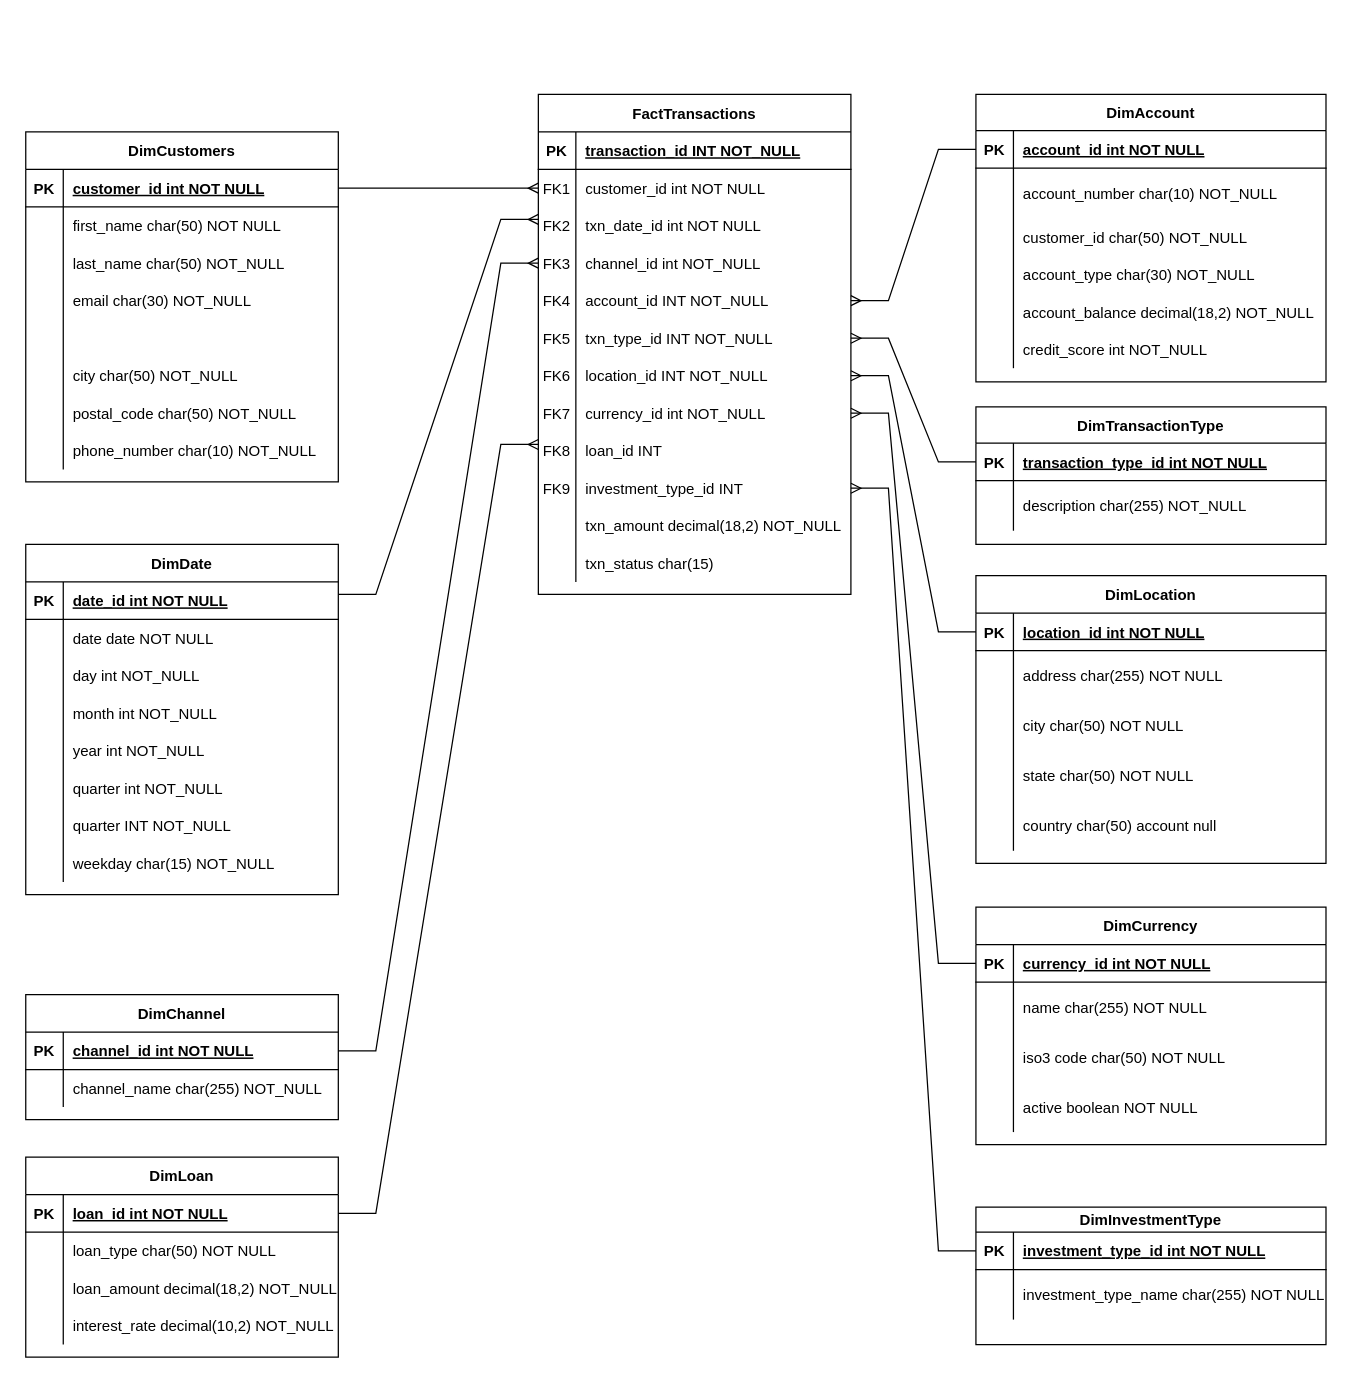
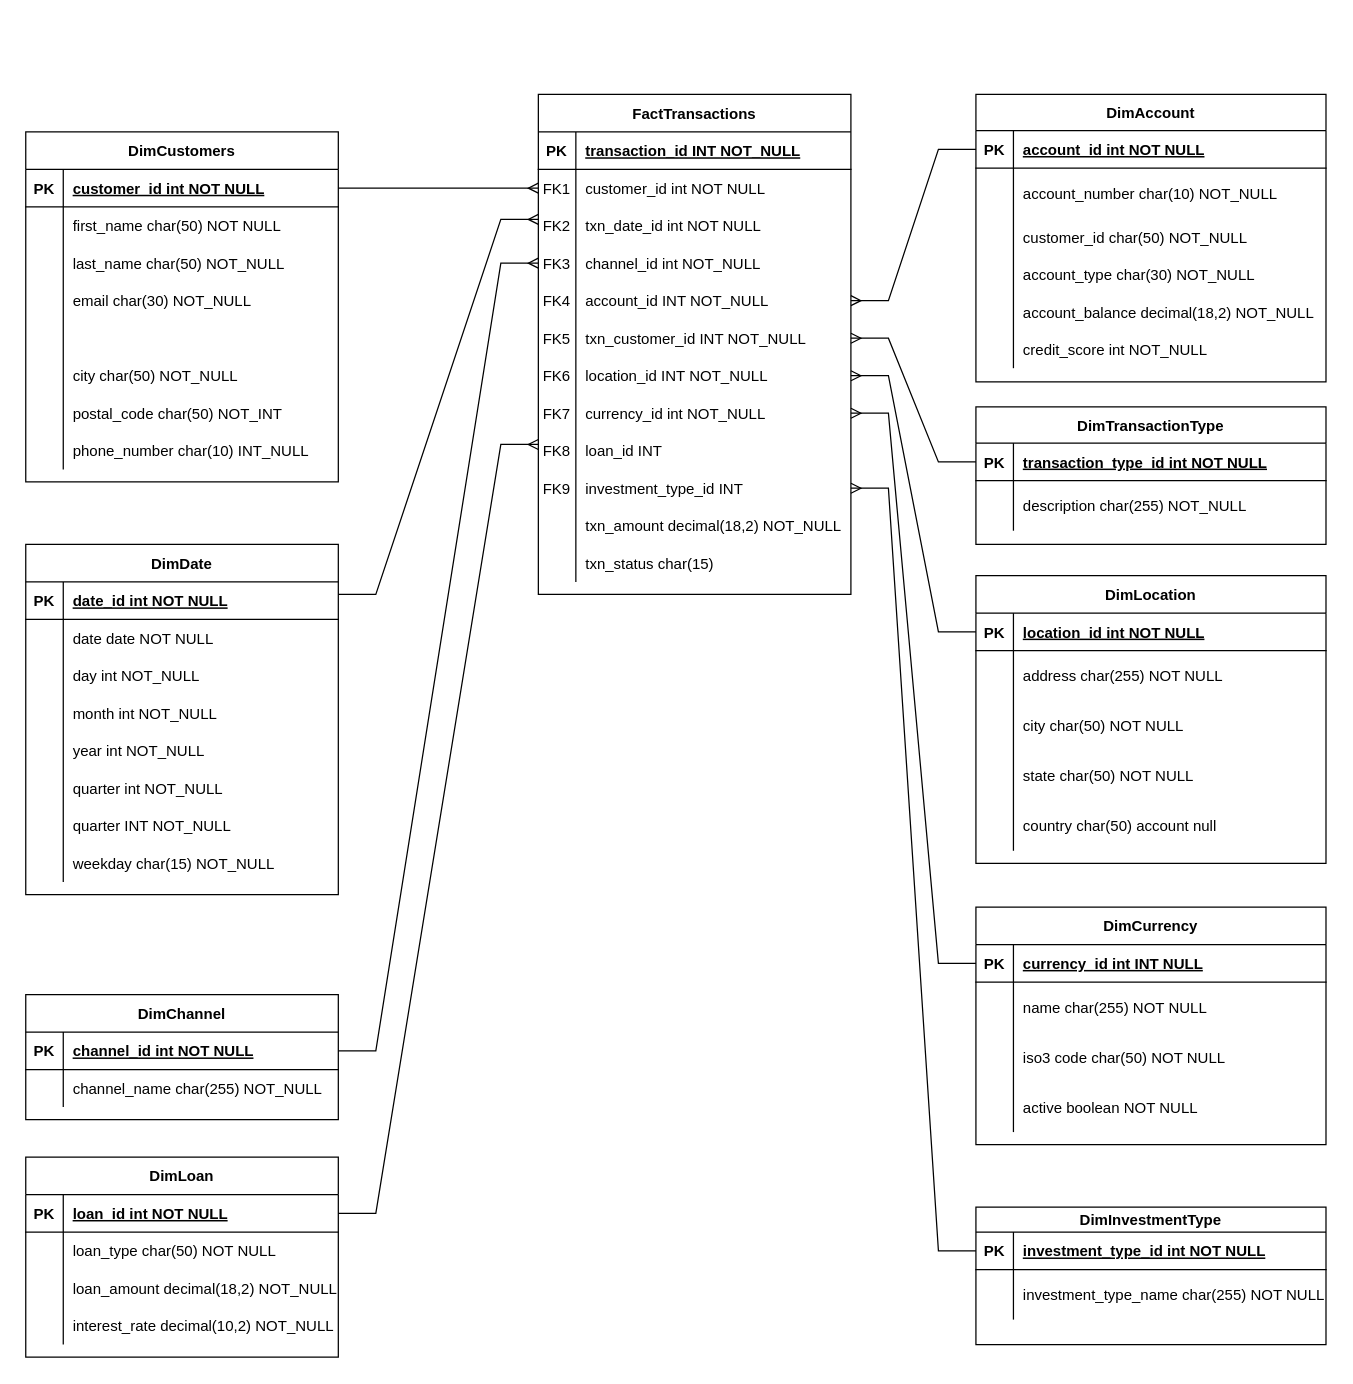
(680, 339) -> (697, 339)
(188, 414) -> (184, 414)
(195, 451) -> (195, 451)
(1114, 964) -> (1114, 964)
